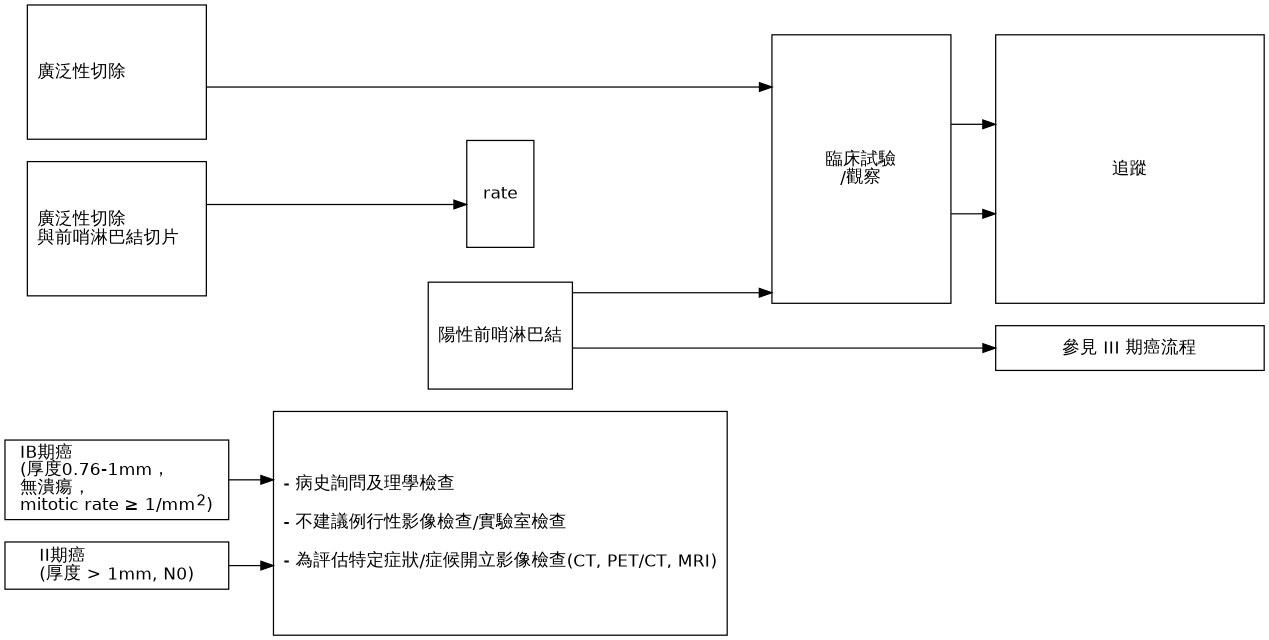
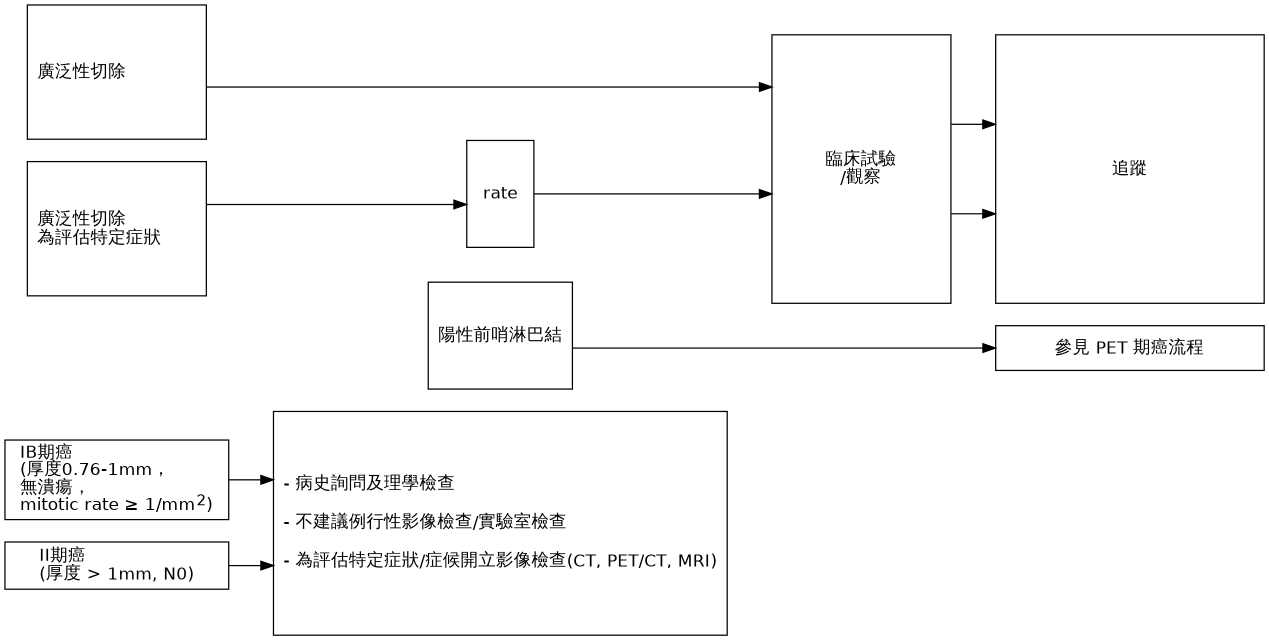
(117, 229) -> (117, 229)
(666, 293) -> (647, 194)
(1130, 348) -> (1130, 348)
